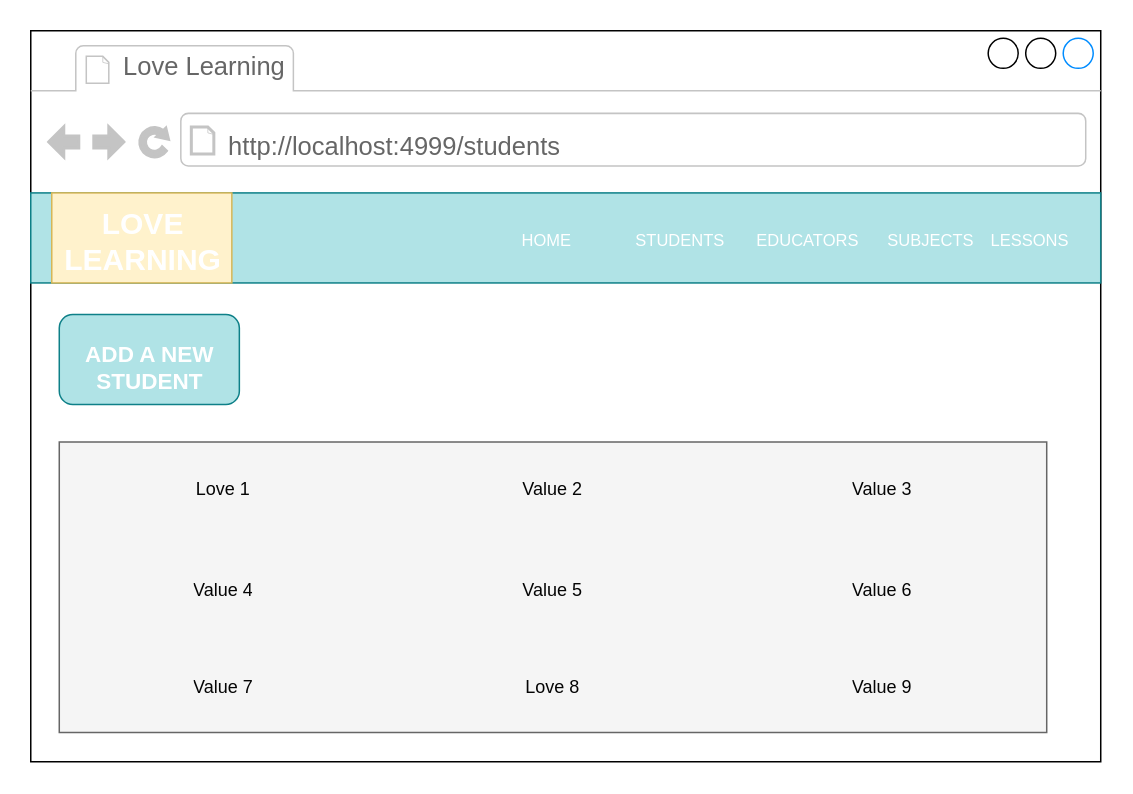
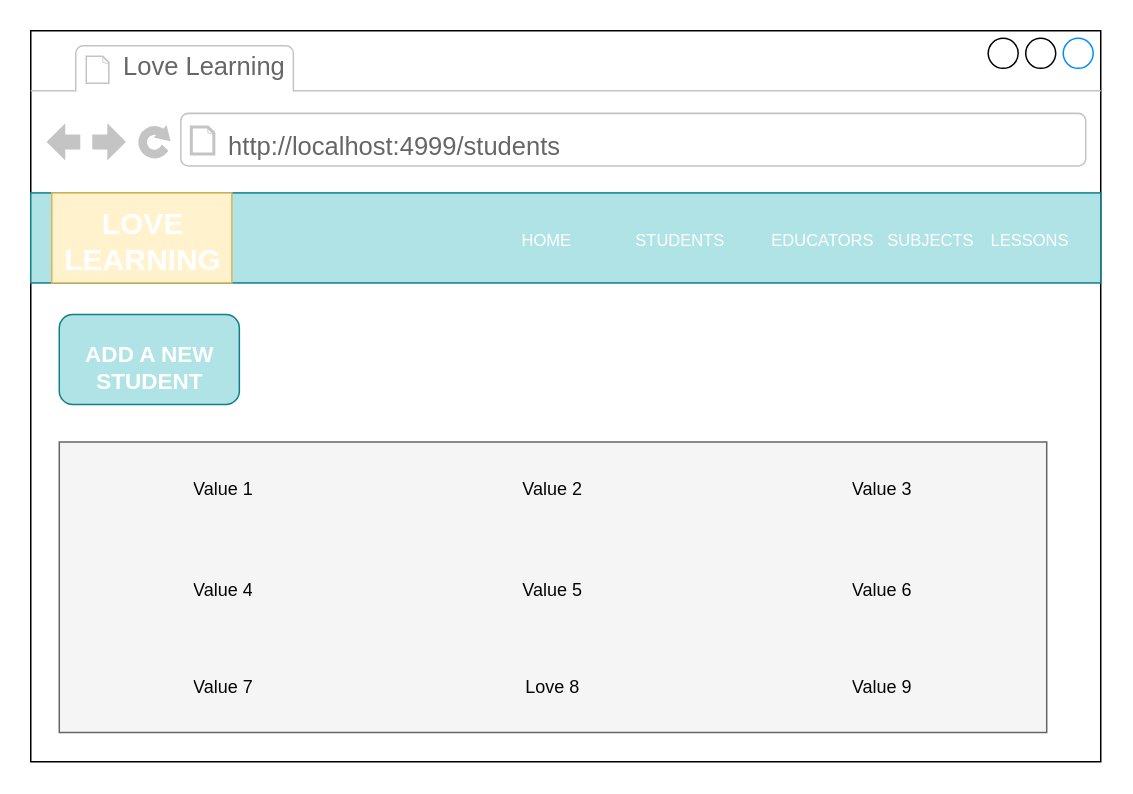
(808, 241) -> (823, 241)
(224, 490) -> (224, 490)
